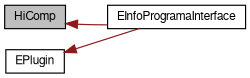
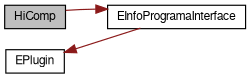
(93, 25) -> (81, 10)
